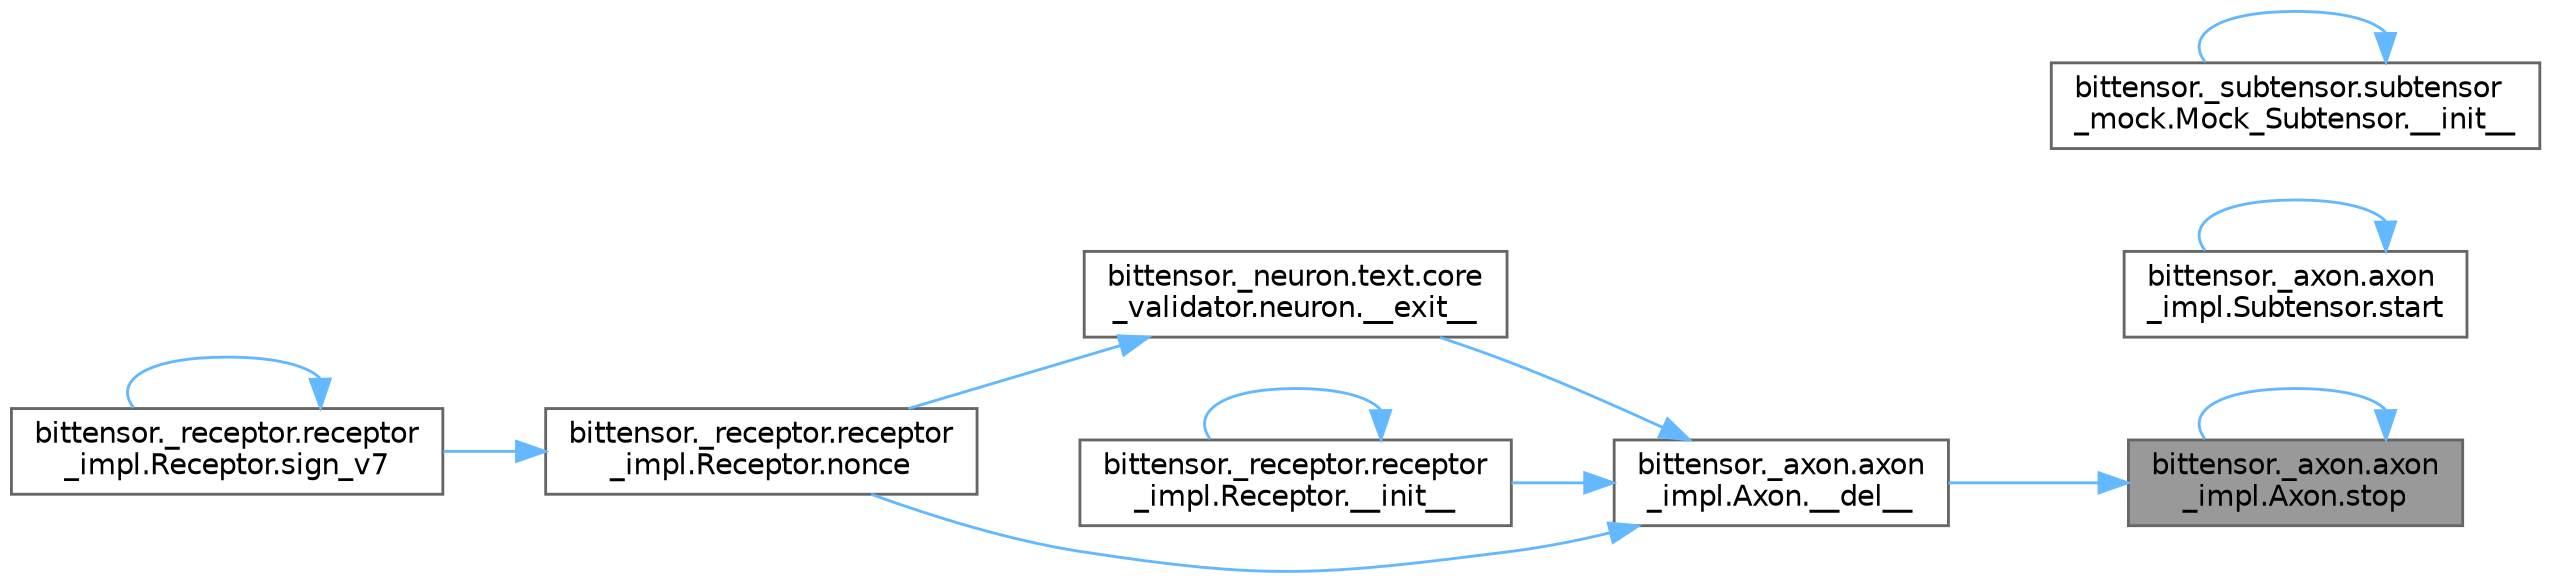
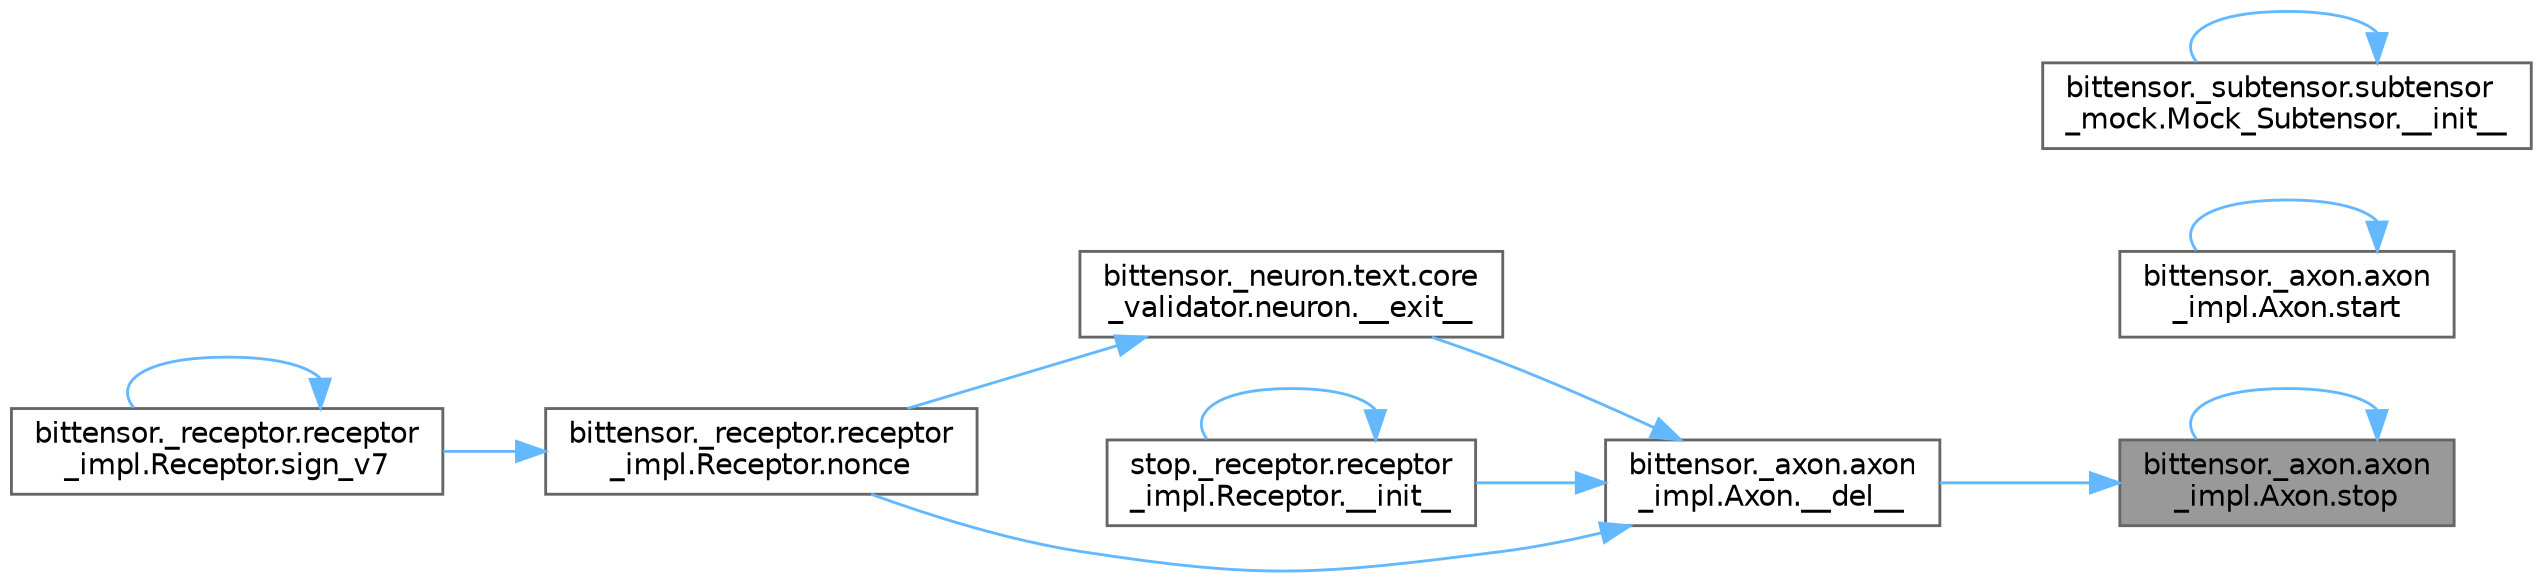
(2296, 294) -> (2287, 294)
(1296, 483) -> (1291, 483)
